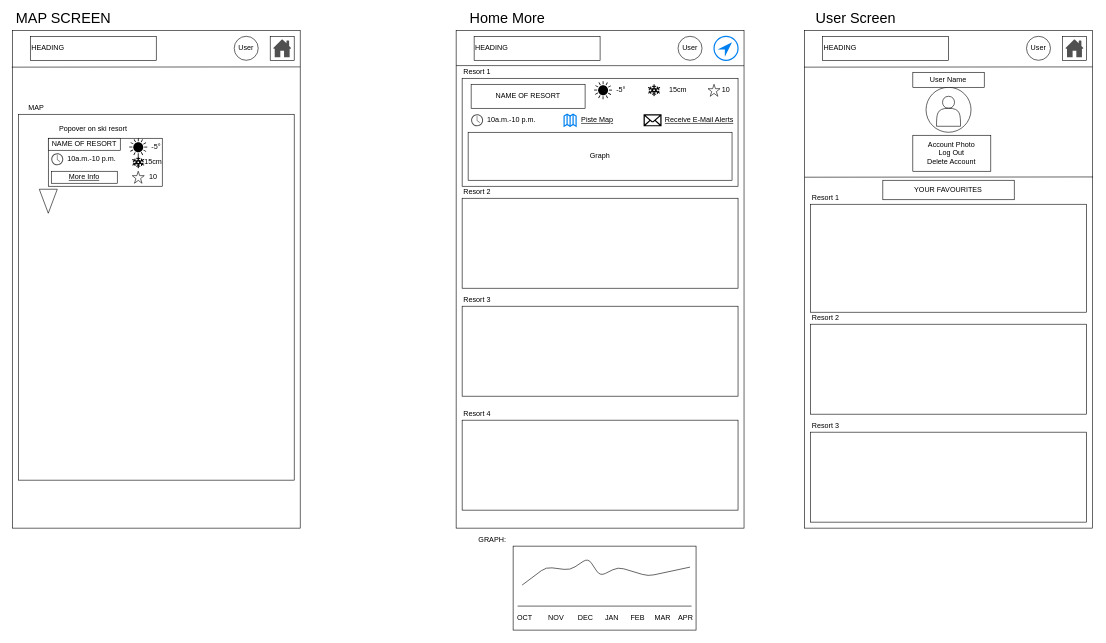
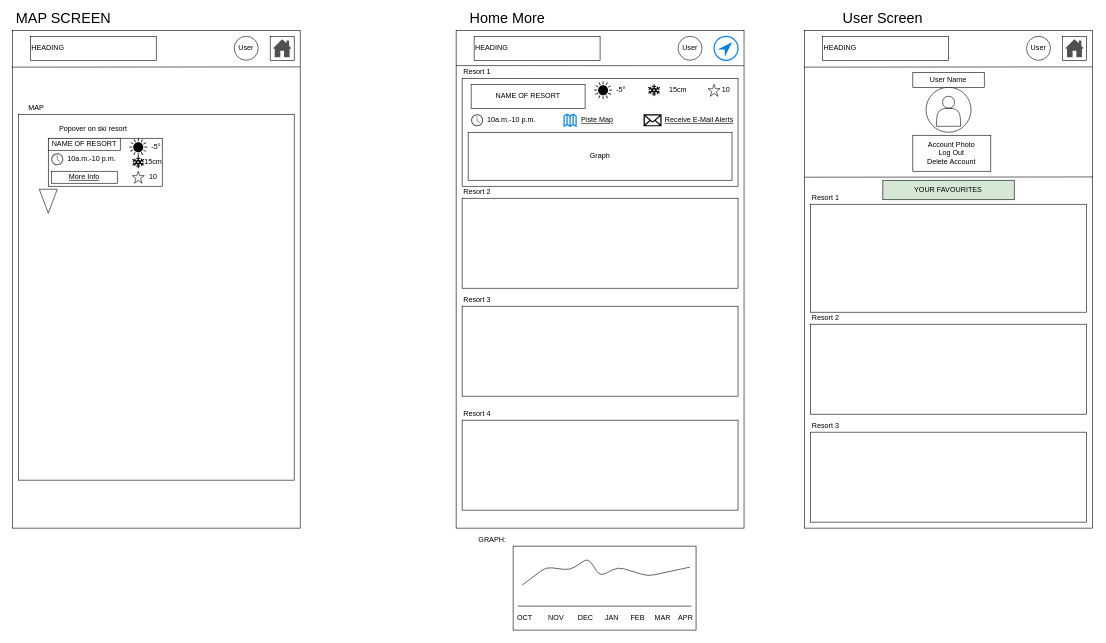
(856, 18) -> (883, 18)
(949, 190) -> (949, 190)
